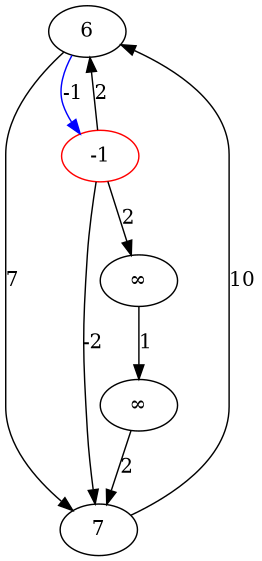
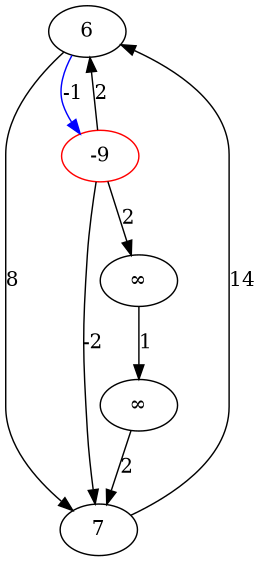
(100, 156) -> (100, 156)
(13, 281) -> (13, 281)
(243, 281) -> (243, 281)
